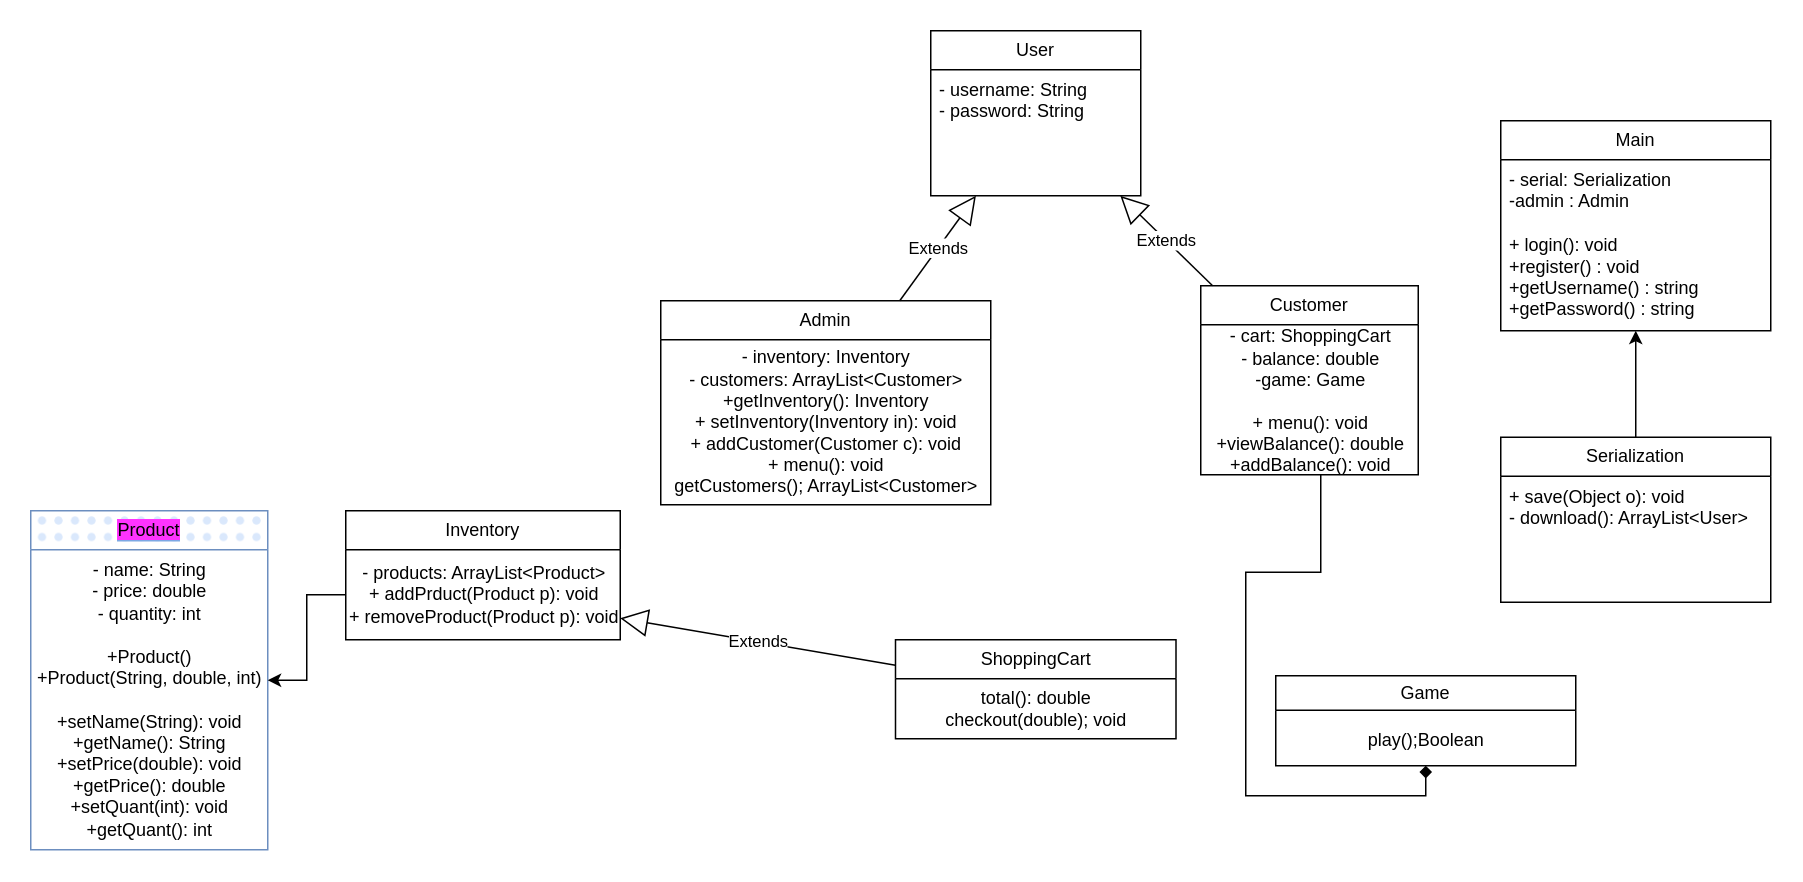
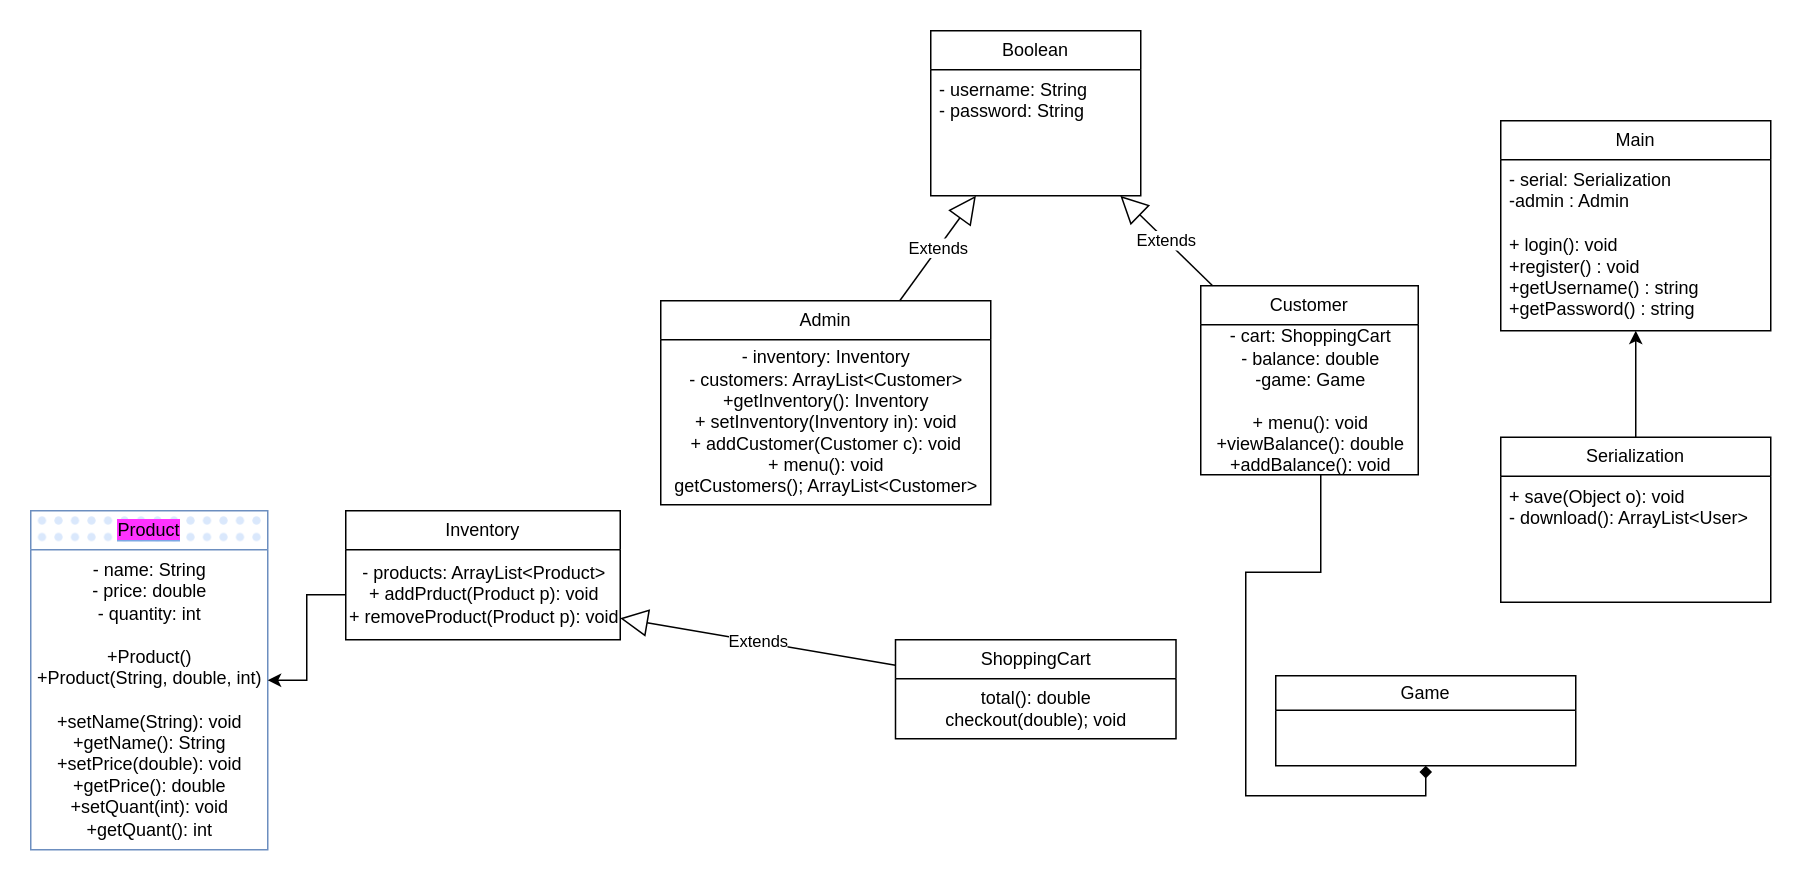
(1036, 50) -> (1036, 50)
(1426, 740) -> none
